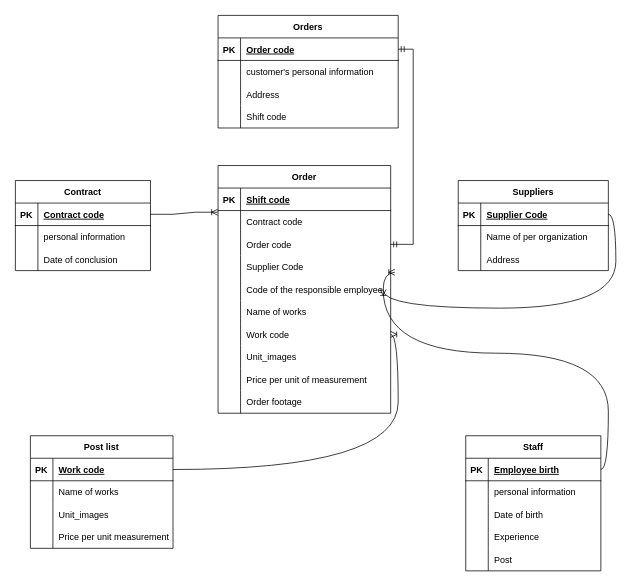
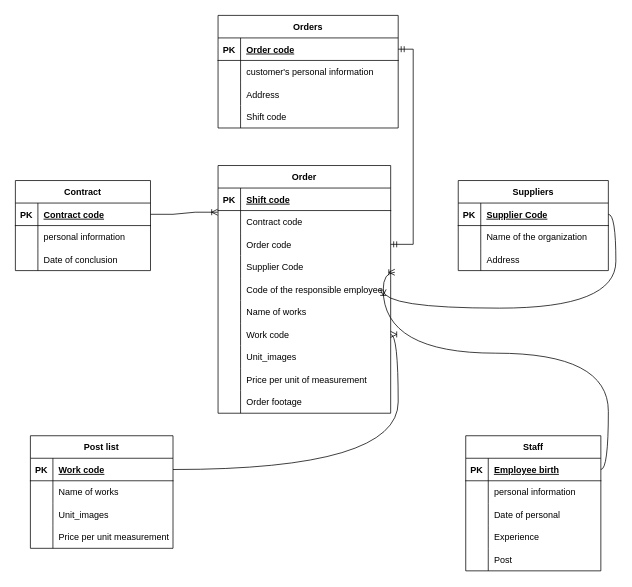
(541, 237) -> (541, 237)
(523, 515) -> (530, 515)
